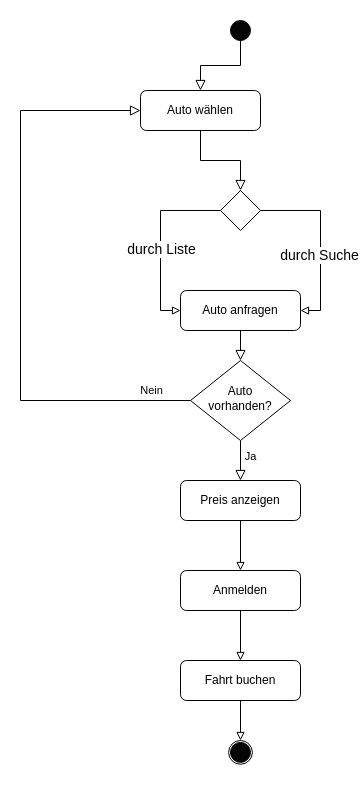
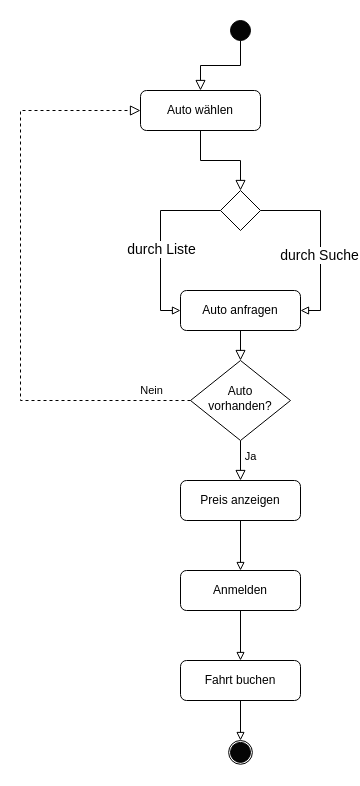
(21, 286) -> (21, 286)
